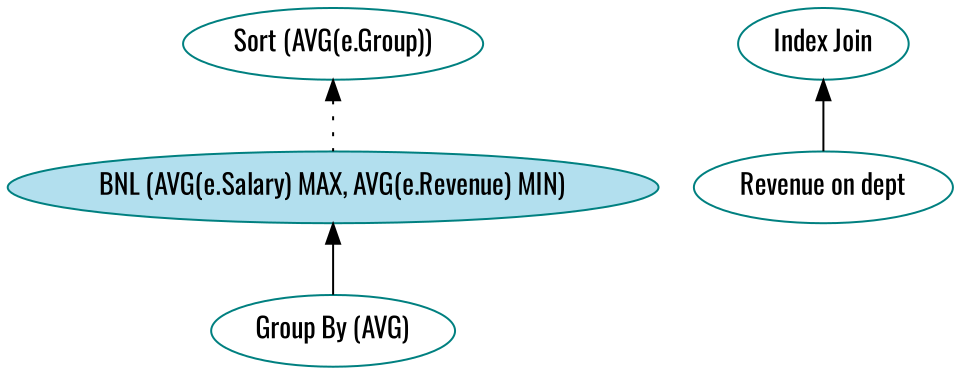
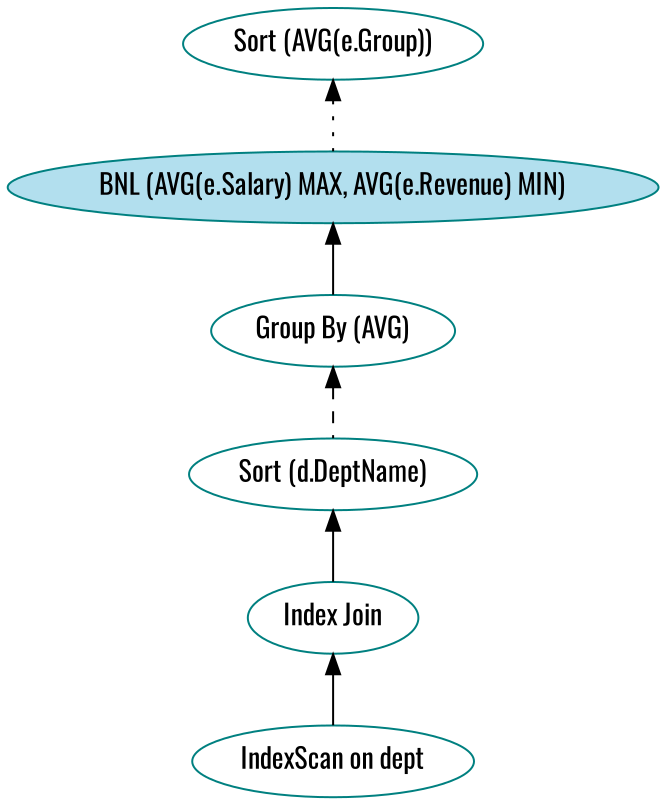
(823, 187) -> (333, 761)
none -> (333, 474)
